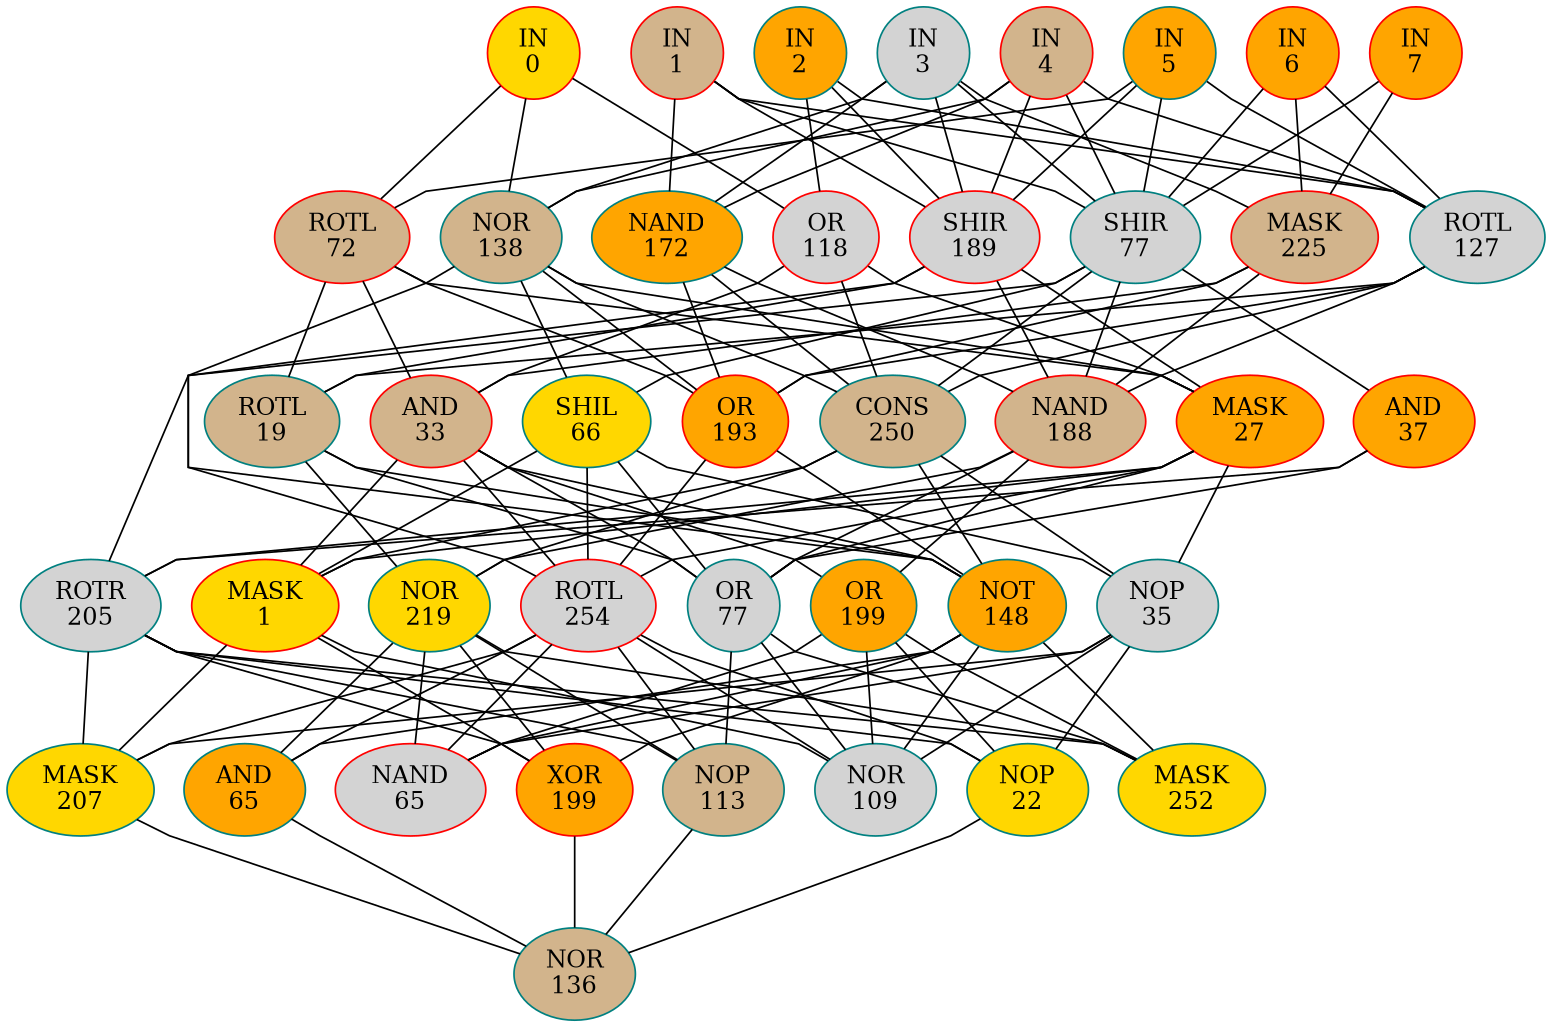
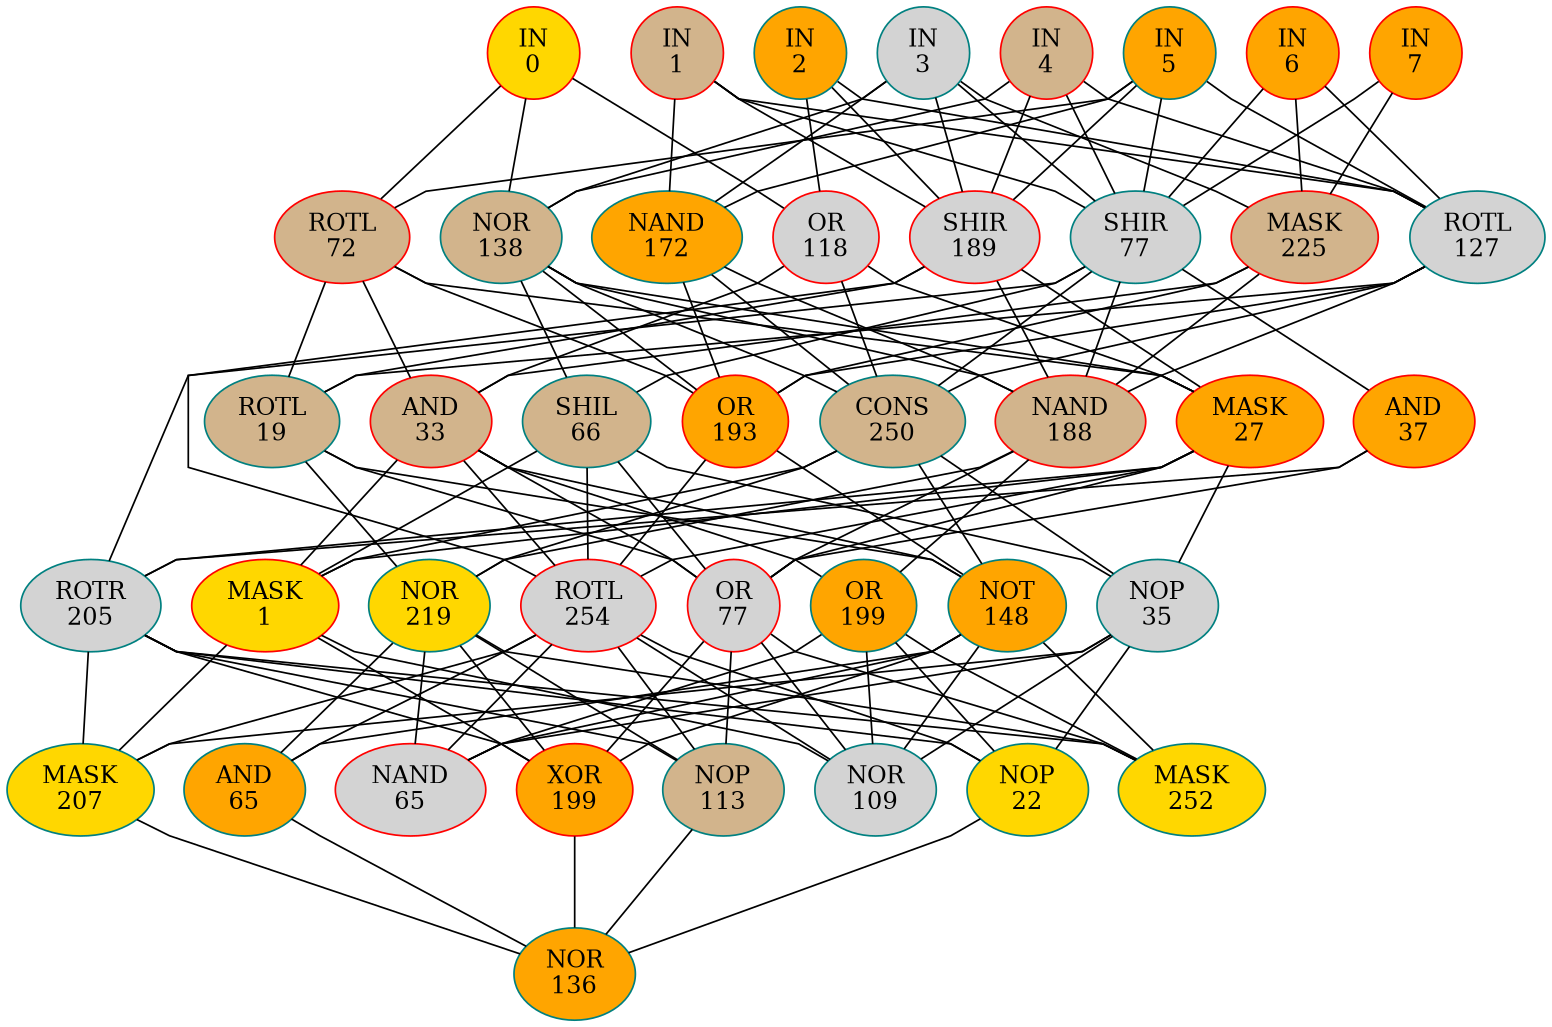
(861, 149) -> (878, 160)
(587, 421) -> (587, 421)
(388, 492) -> (780, 330)
(734, 606) -> (734, 606)
none -> (655, 696)
(575, 974) -> (575, 974)
